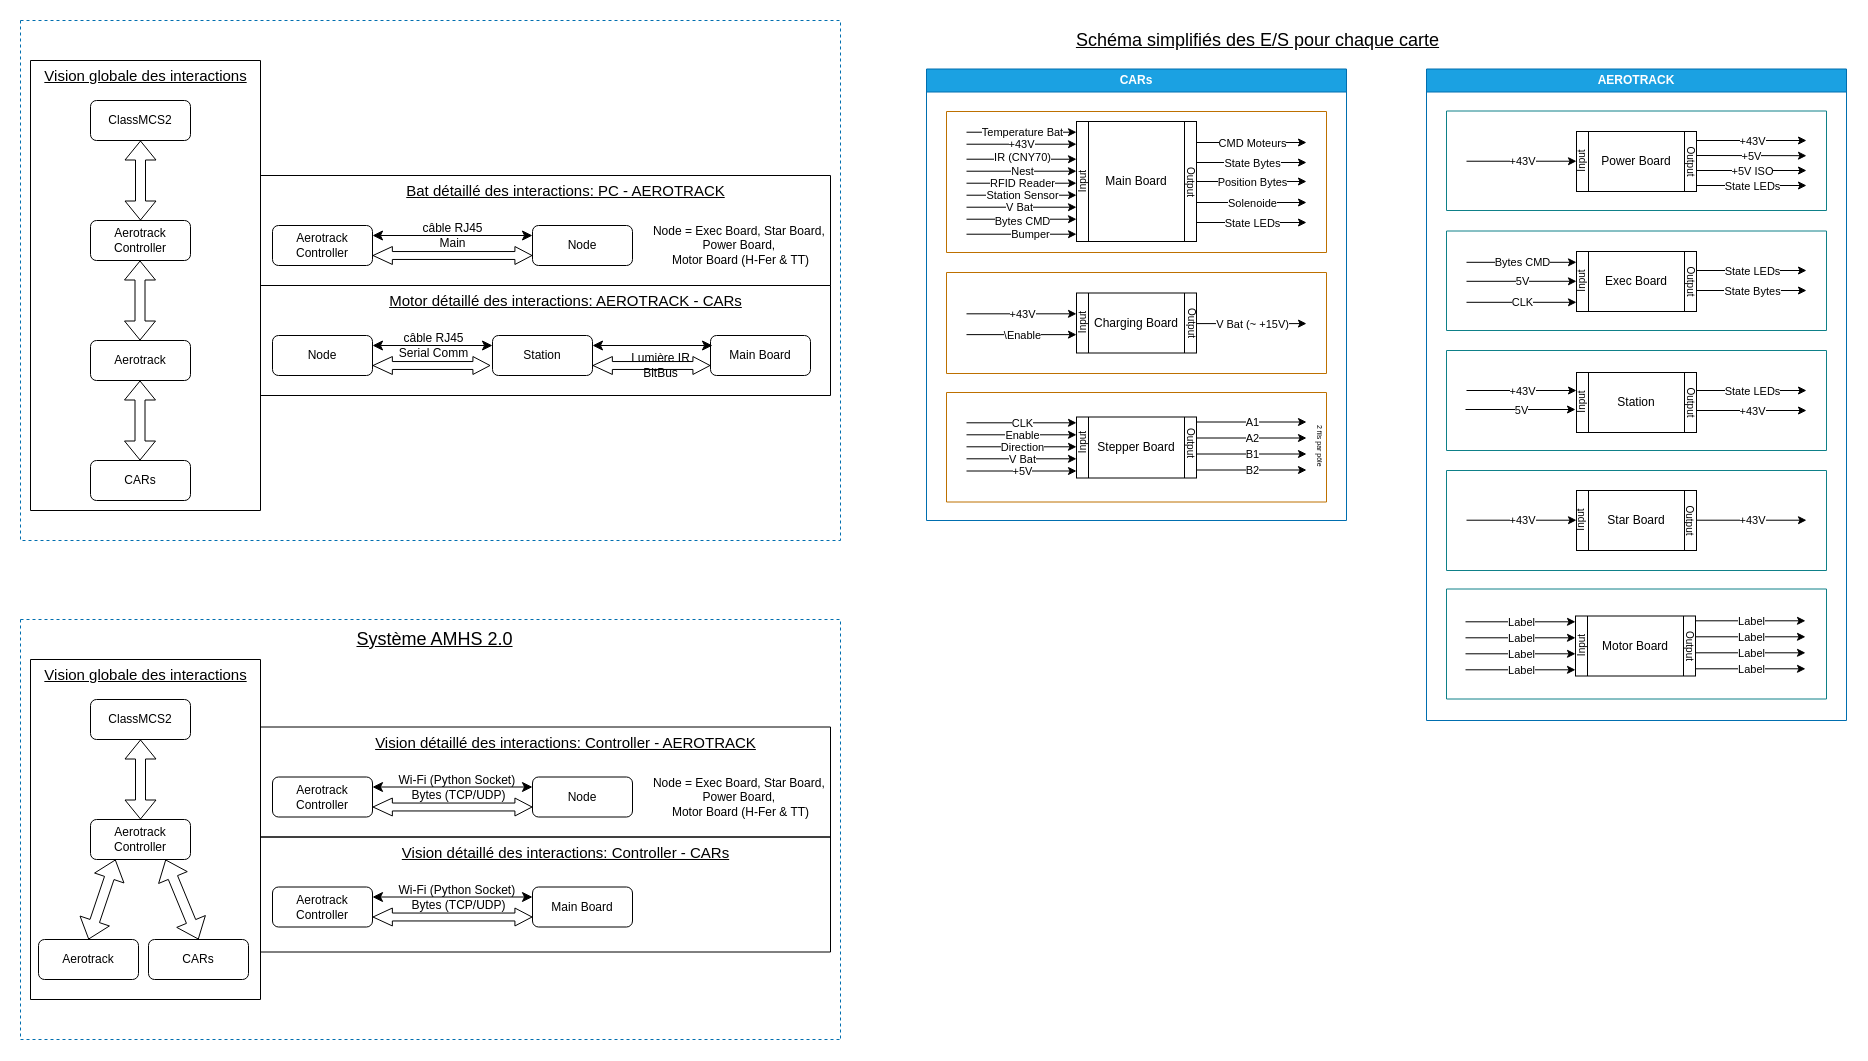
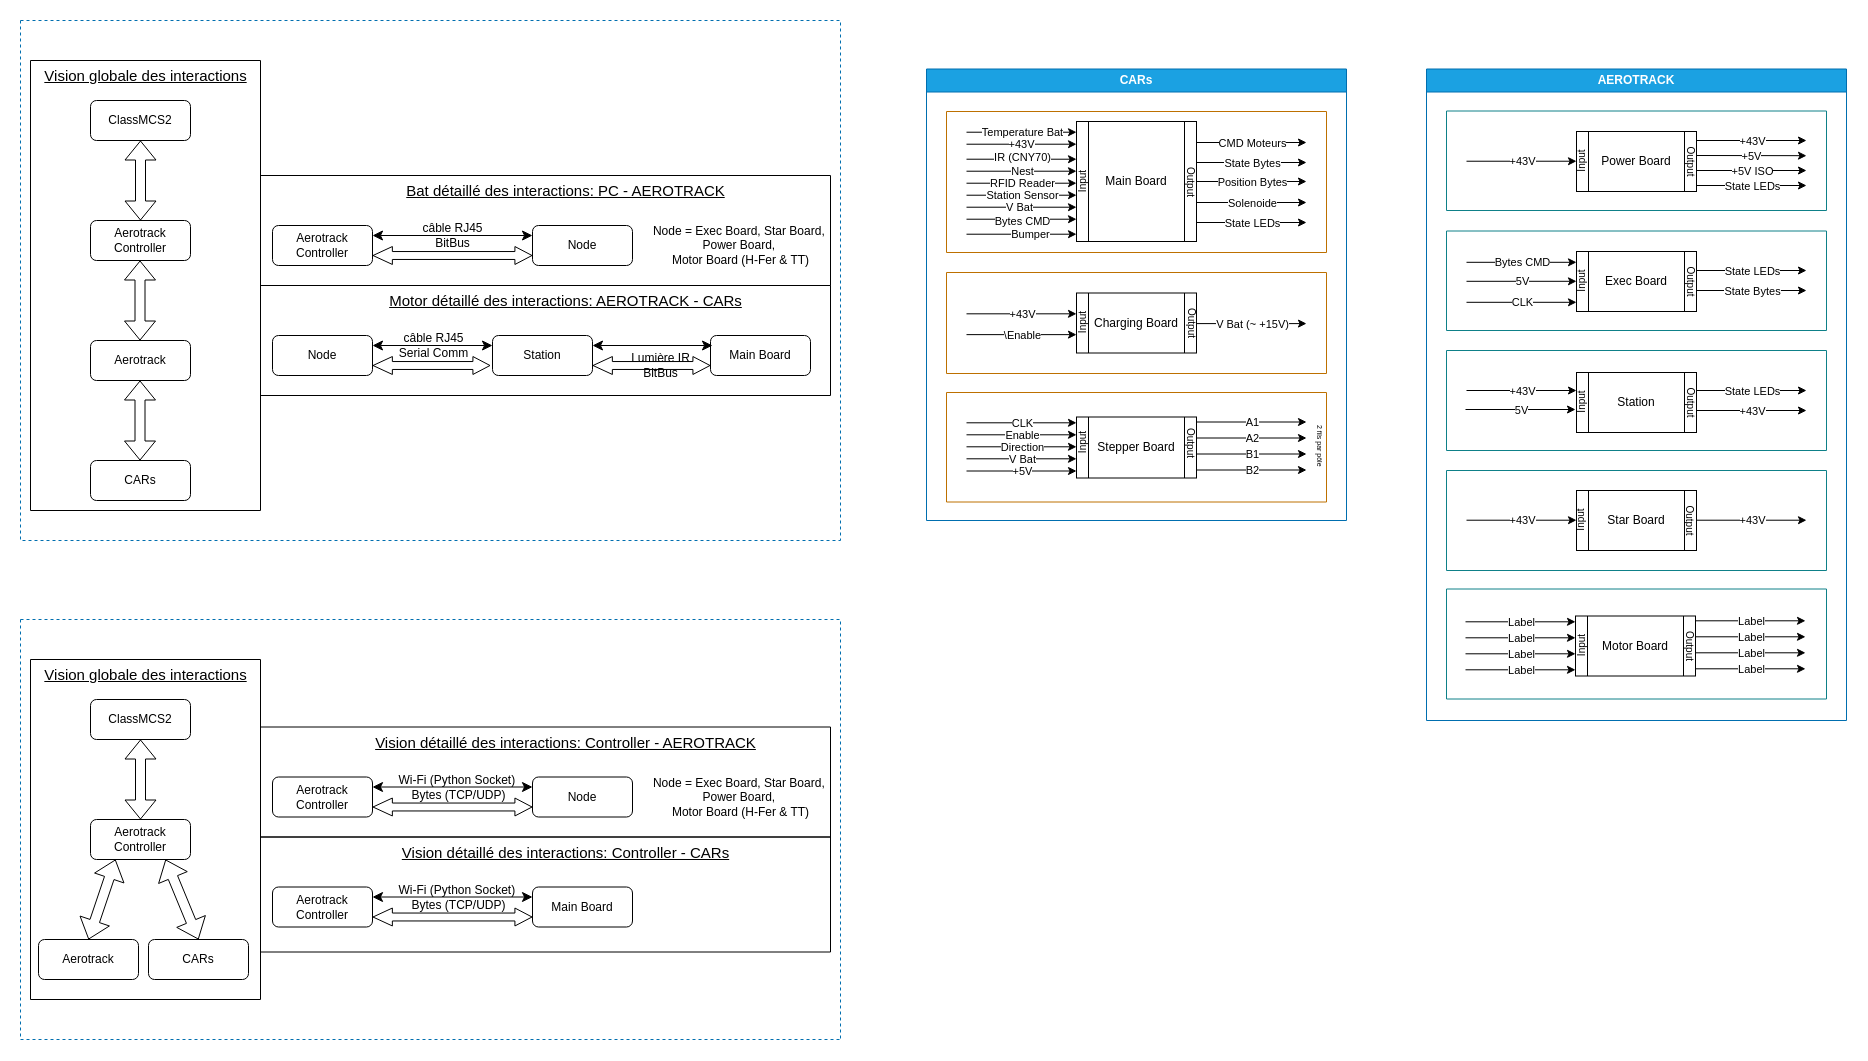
(1258, 41) -> none
(453, 236) -> (453, 236)
(435, 640) -> none
